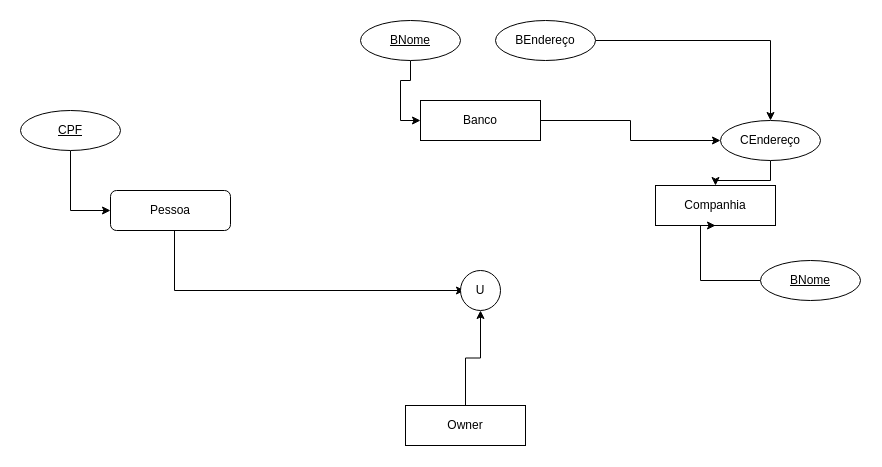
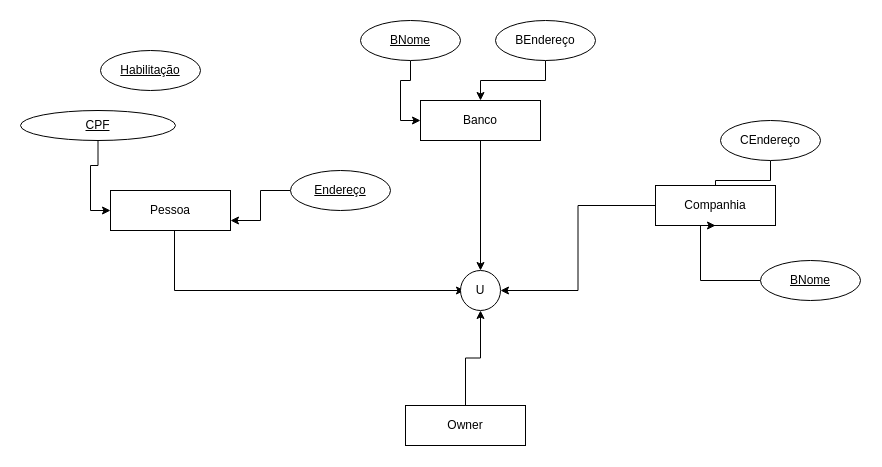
(720, 41) -> (517, 81)
none -> (151, 71)
(631, 127) -> (481, 202)
(71, 131) -> (98, 126)
(718, 181) -> (717, 181)
none -> (341, 191)
none -> (261, 202)
(171, 211) -> (171, 211)
none -> (578, 245)
